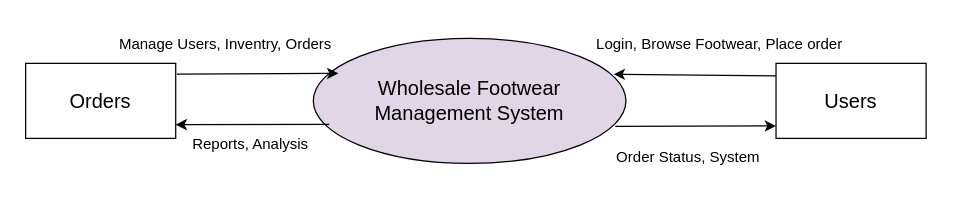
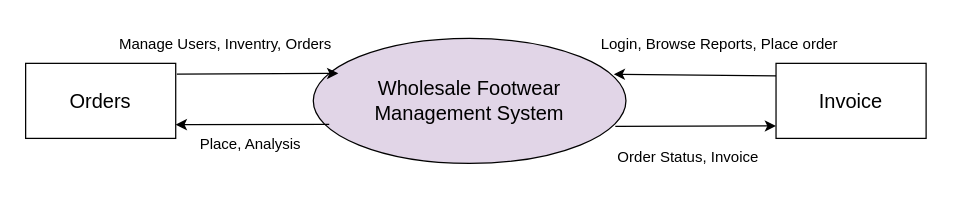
(719, 44) -> (719, 44)
(851, 101) -> (851, 101)
(251, 144) -> (251, 144)
(688, 157) -> (688, 157)
